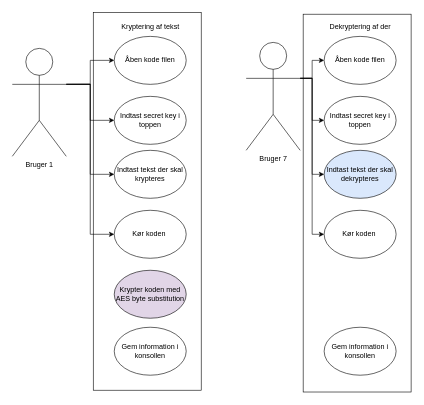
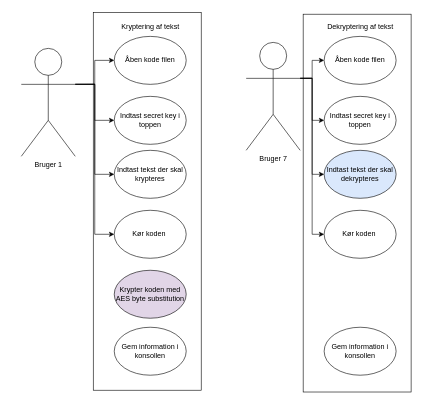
(361, 27) -> (361, 27)
(39, 102) -> (48, 102)
